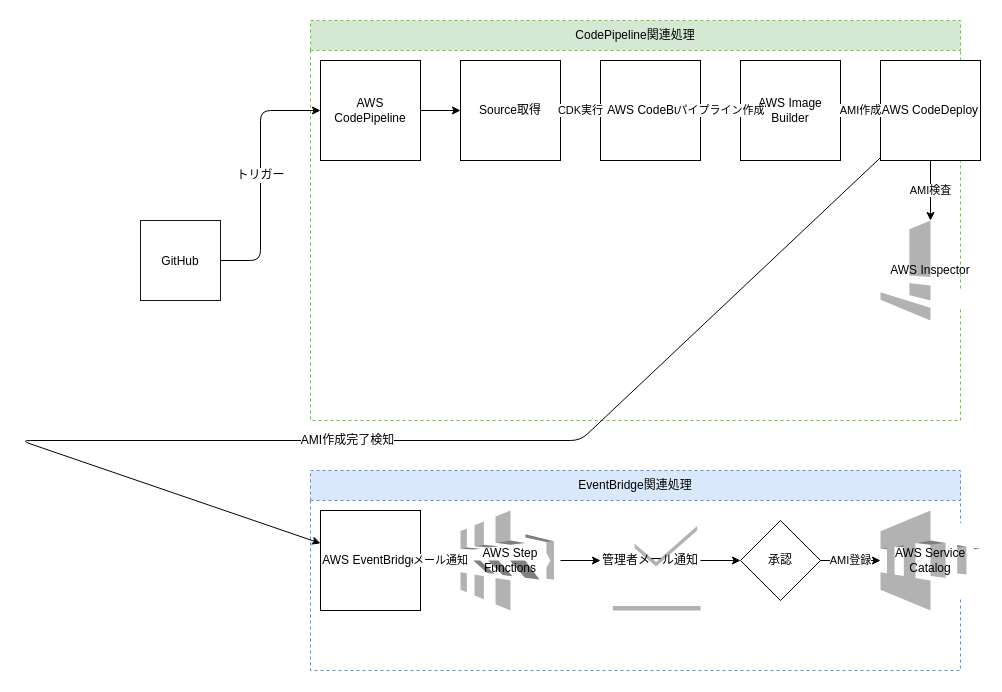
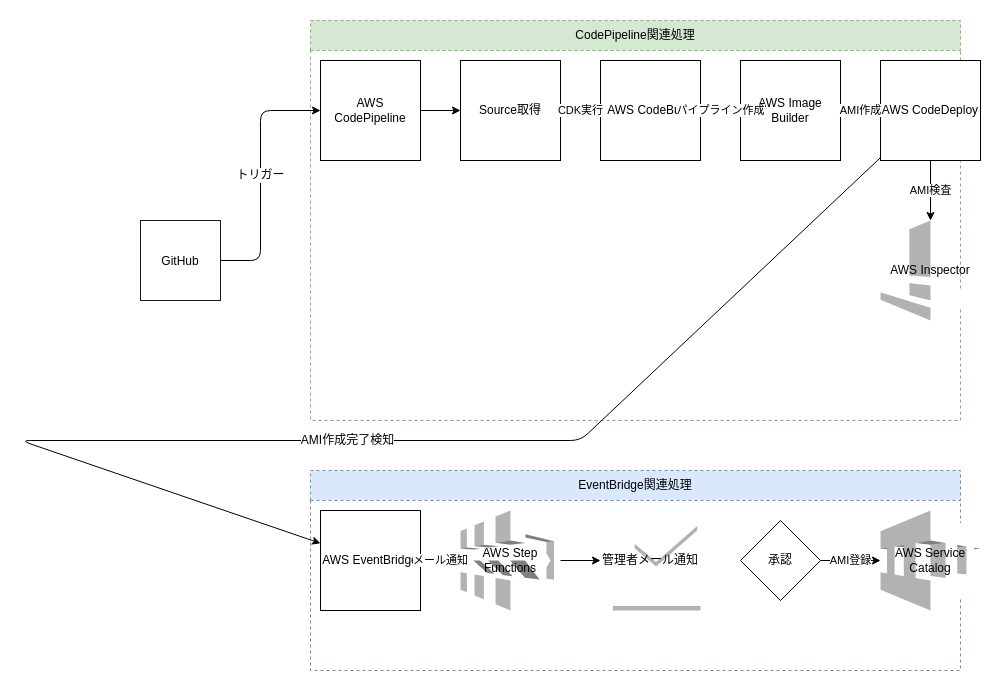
(717, 561) -> none
